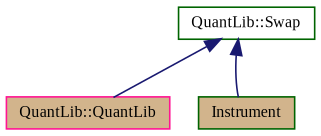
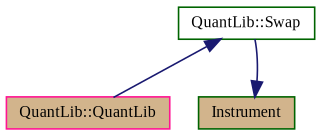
(236, 76) -> (257, 60)
